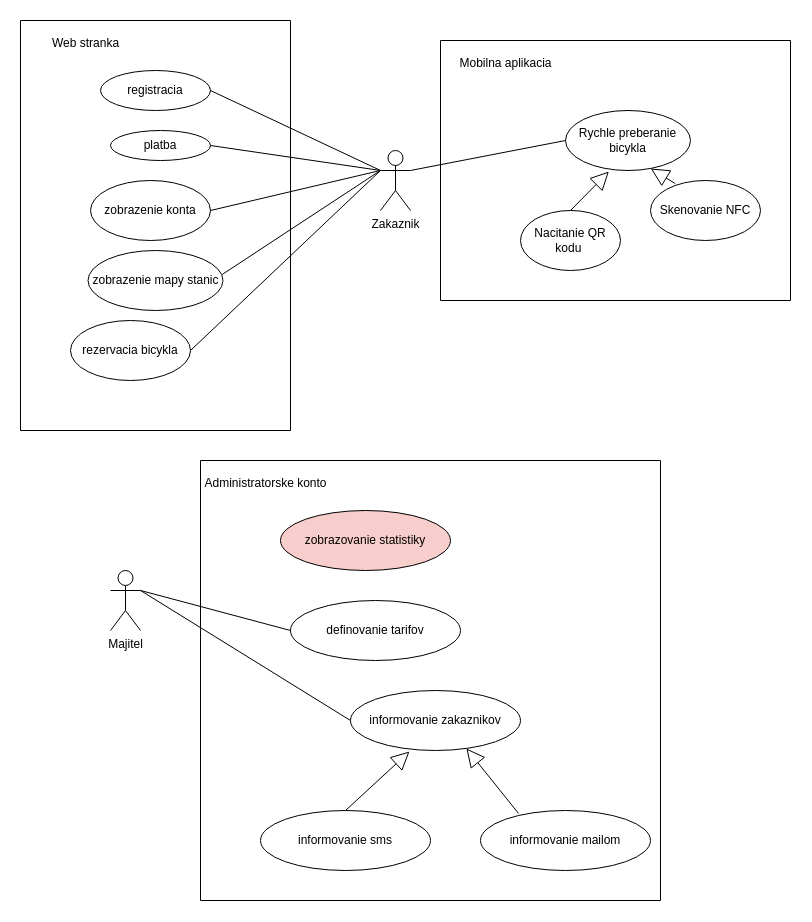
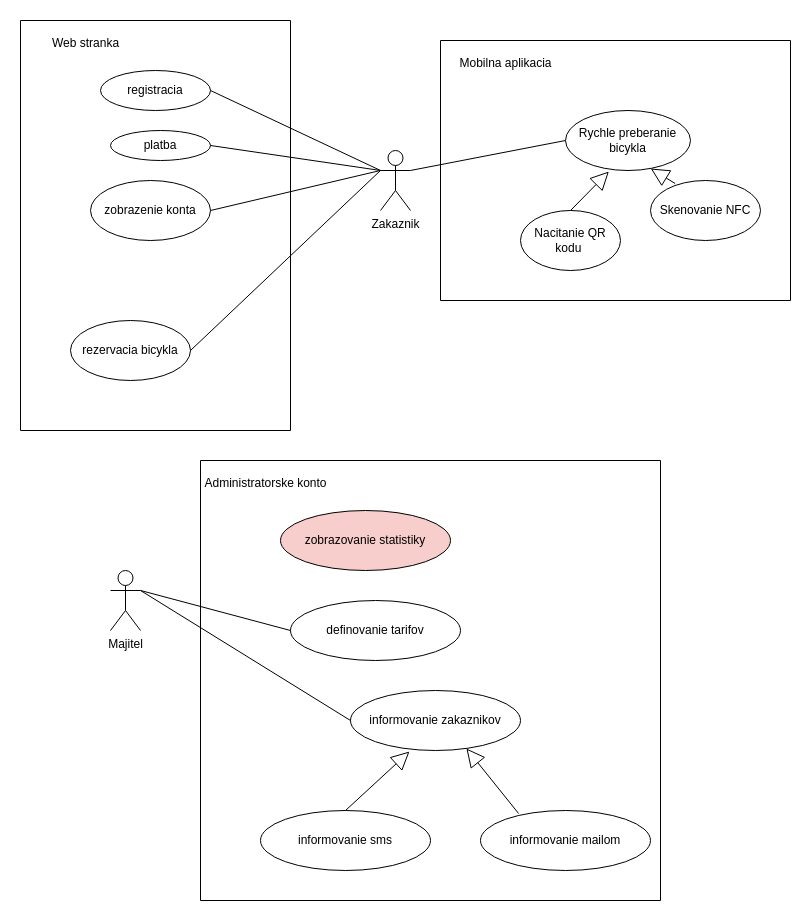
(296, 226) -> none
(156, 281) -> none
